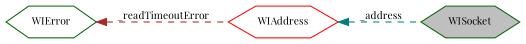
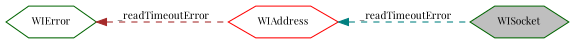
(380, 16) -> (404, 16)
